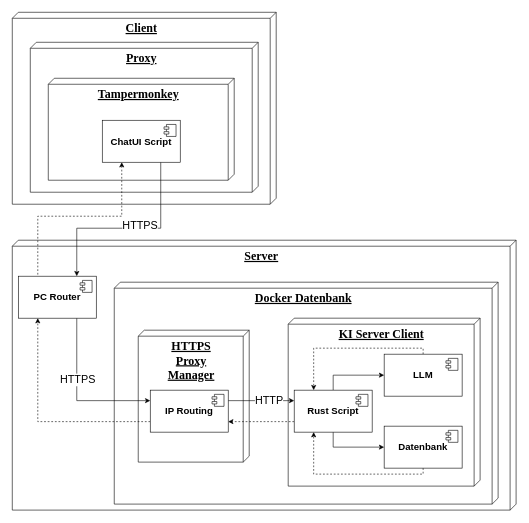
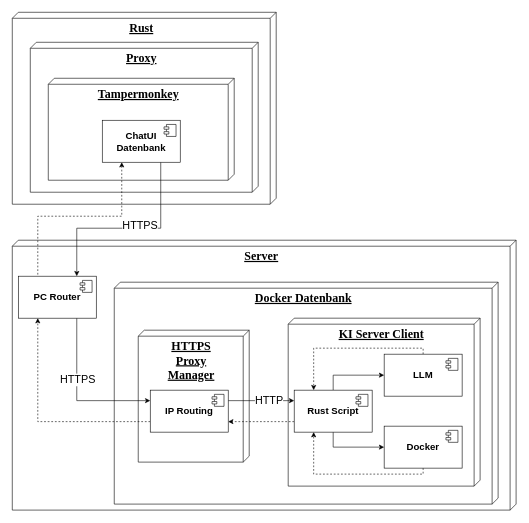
(142, 29) -> (142, 29)
(141, 141) -> (141, 141)
(423, 447) -> (423, 447)
